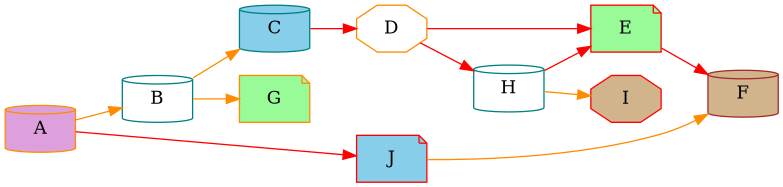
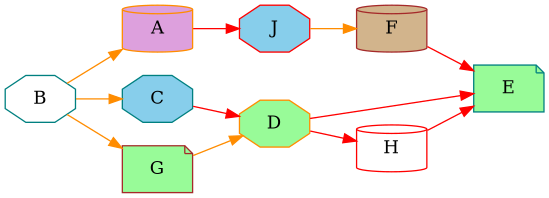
(275, 29) -> (157, 99)
(392, 29) -> (275, 124)
(626, 29) -> (509, 88)
(679, 58) -> (445, 56)
(509, 88) -> (392, 148)
(157, 99) -> (40, 99)
(275, 99) -> (157, 169)
(626, 99) -> none
(93, 115) -> (89, 70)
none -> (212, 148)
(392, 159) -> (275, 29)
